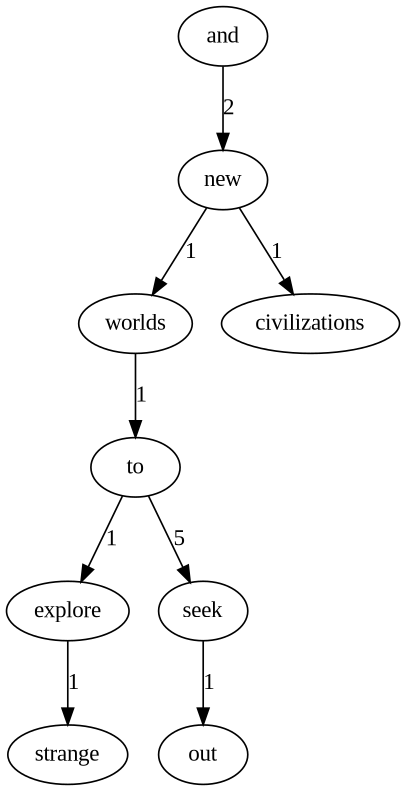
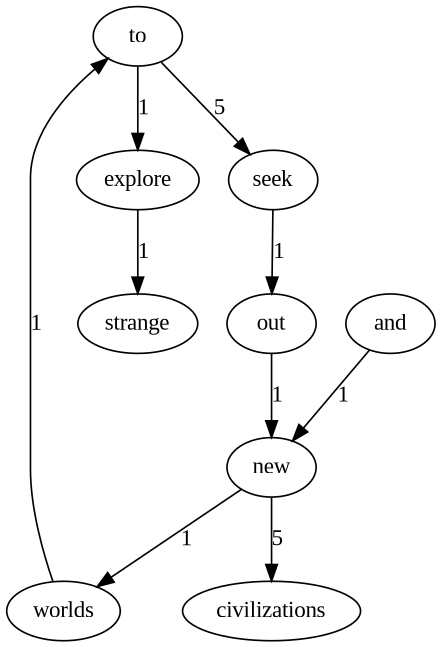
(229, 108) -> (343, 396)
(277, 252) -> (277, 539)
none -> (272, 387)
